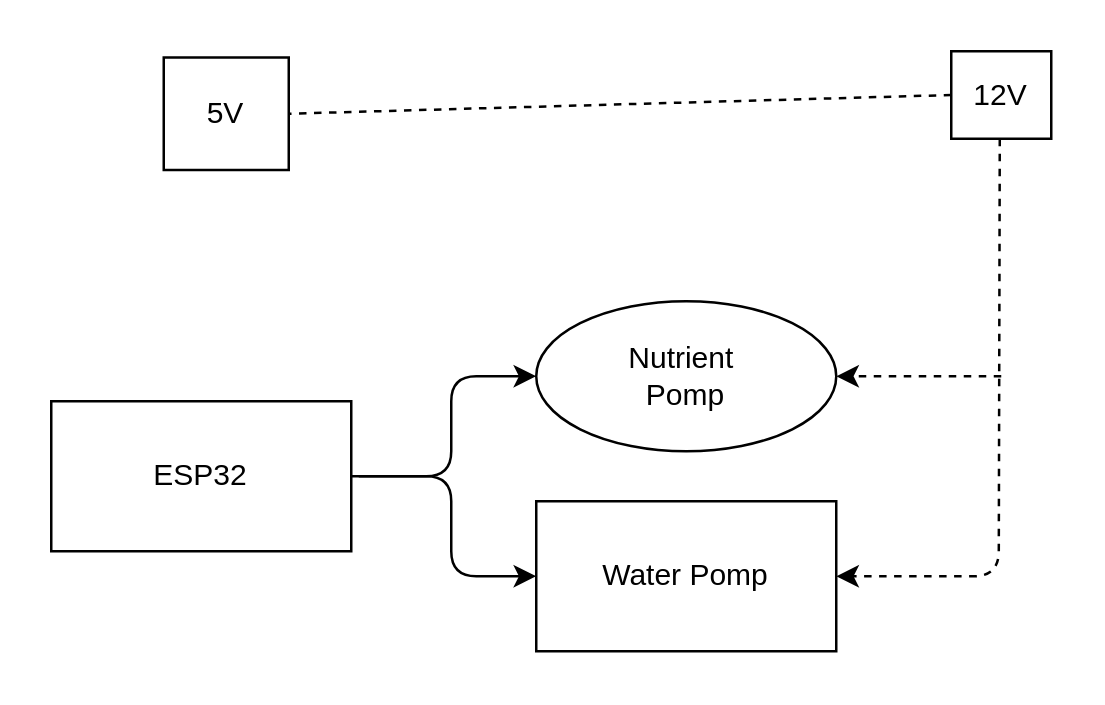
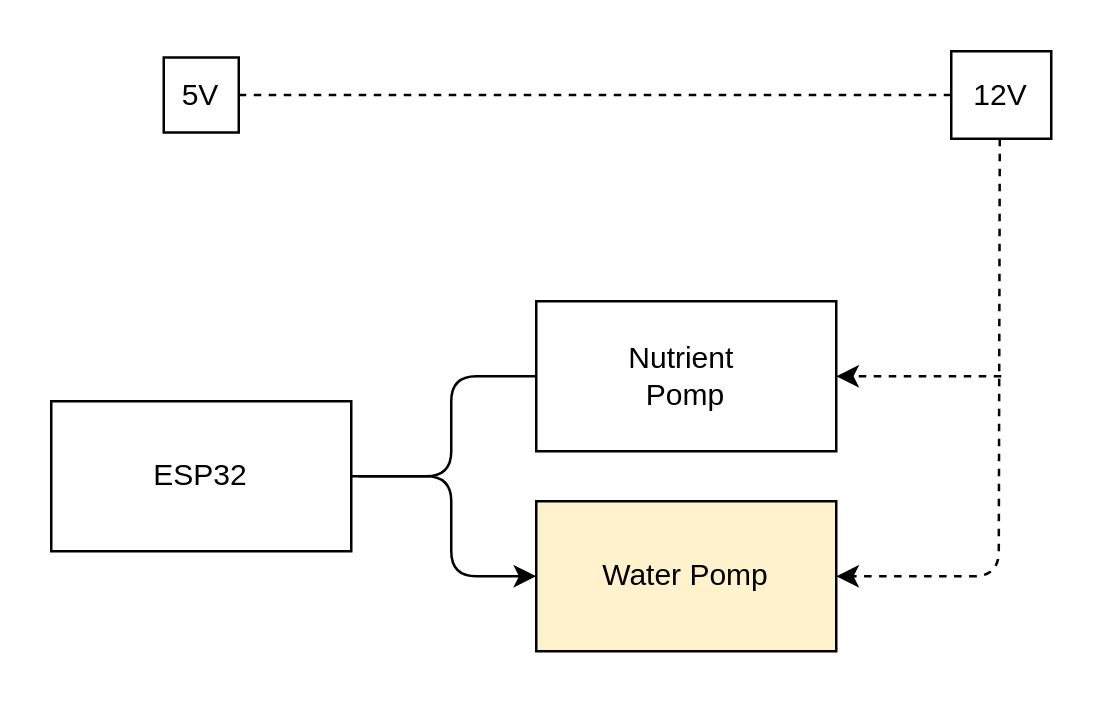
(226, 114) -> (201, 95)
(518, 376) -> (525, 376)
(686, 376) -> (686, 376)
(686, 576) -> (686, 576)
